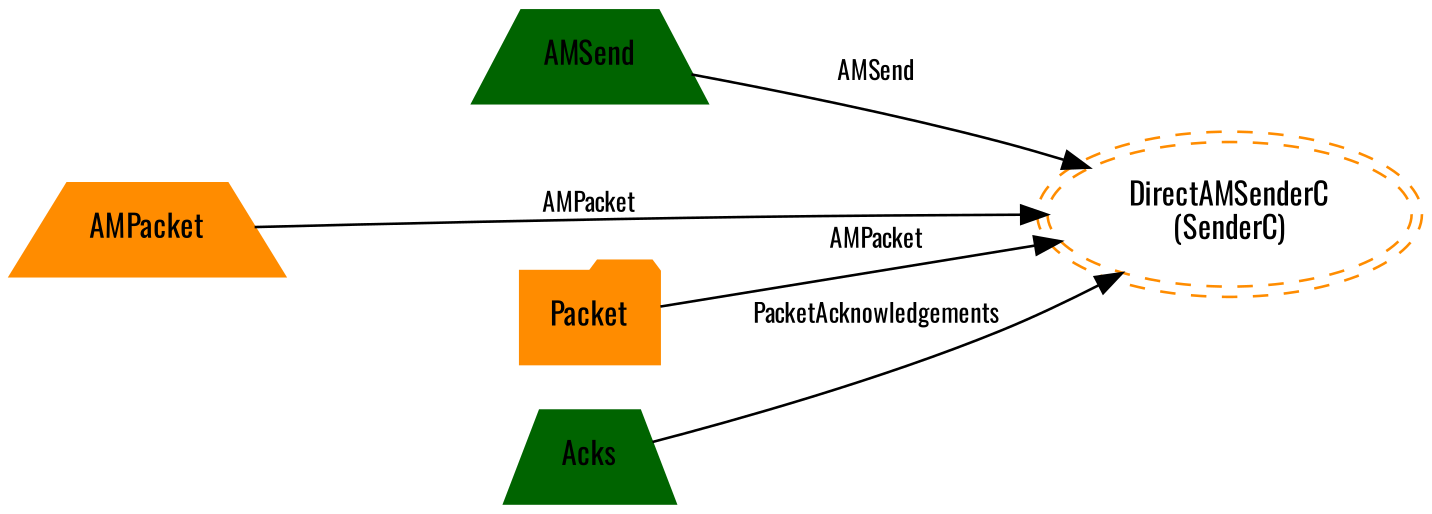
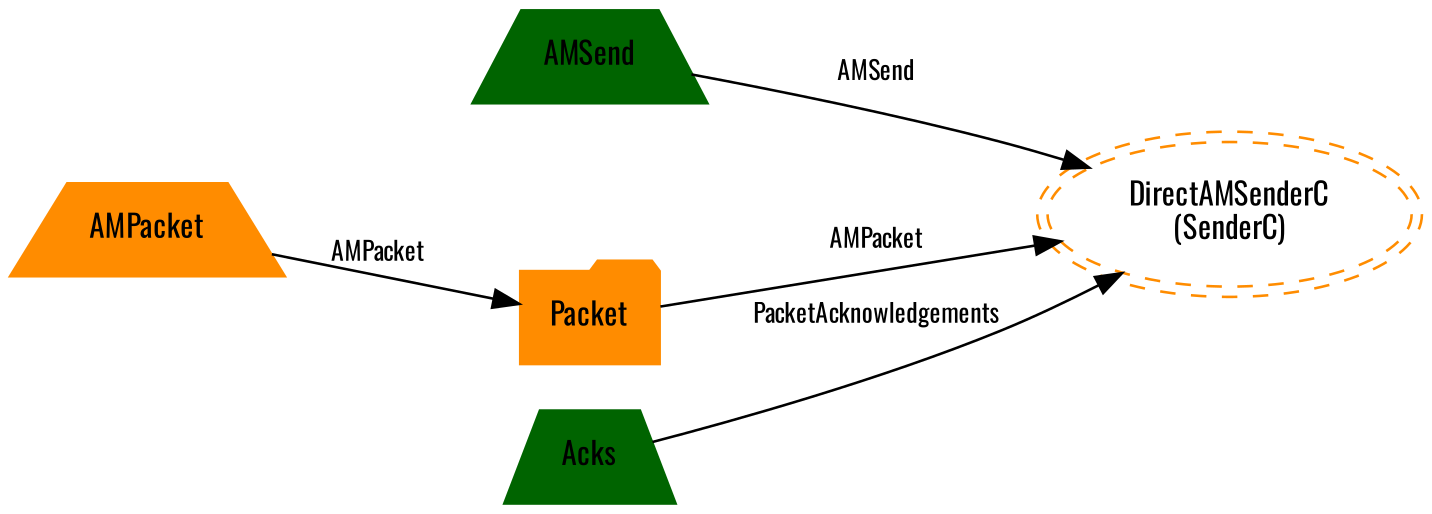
(638, 219) -> (383, 277)
